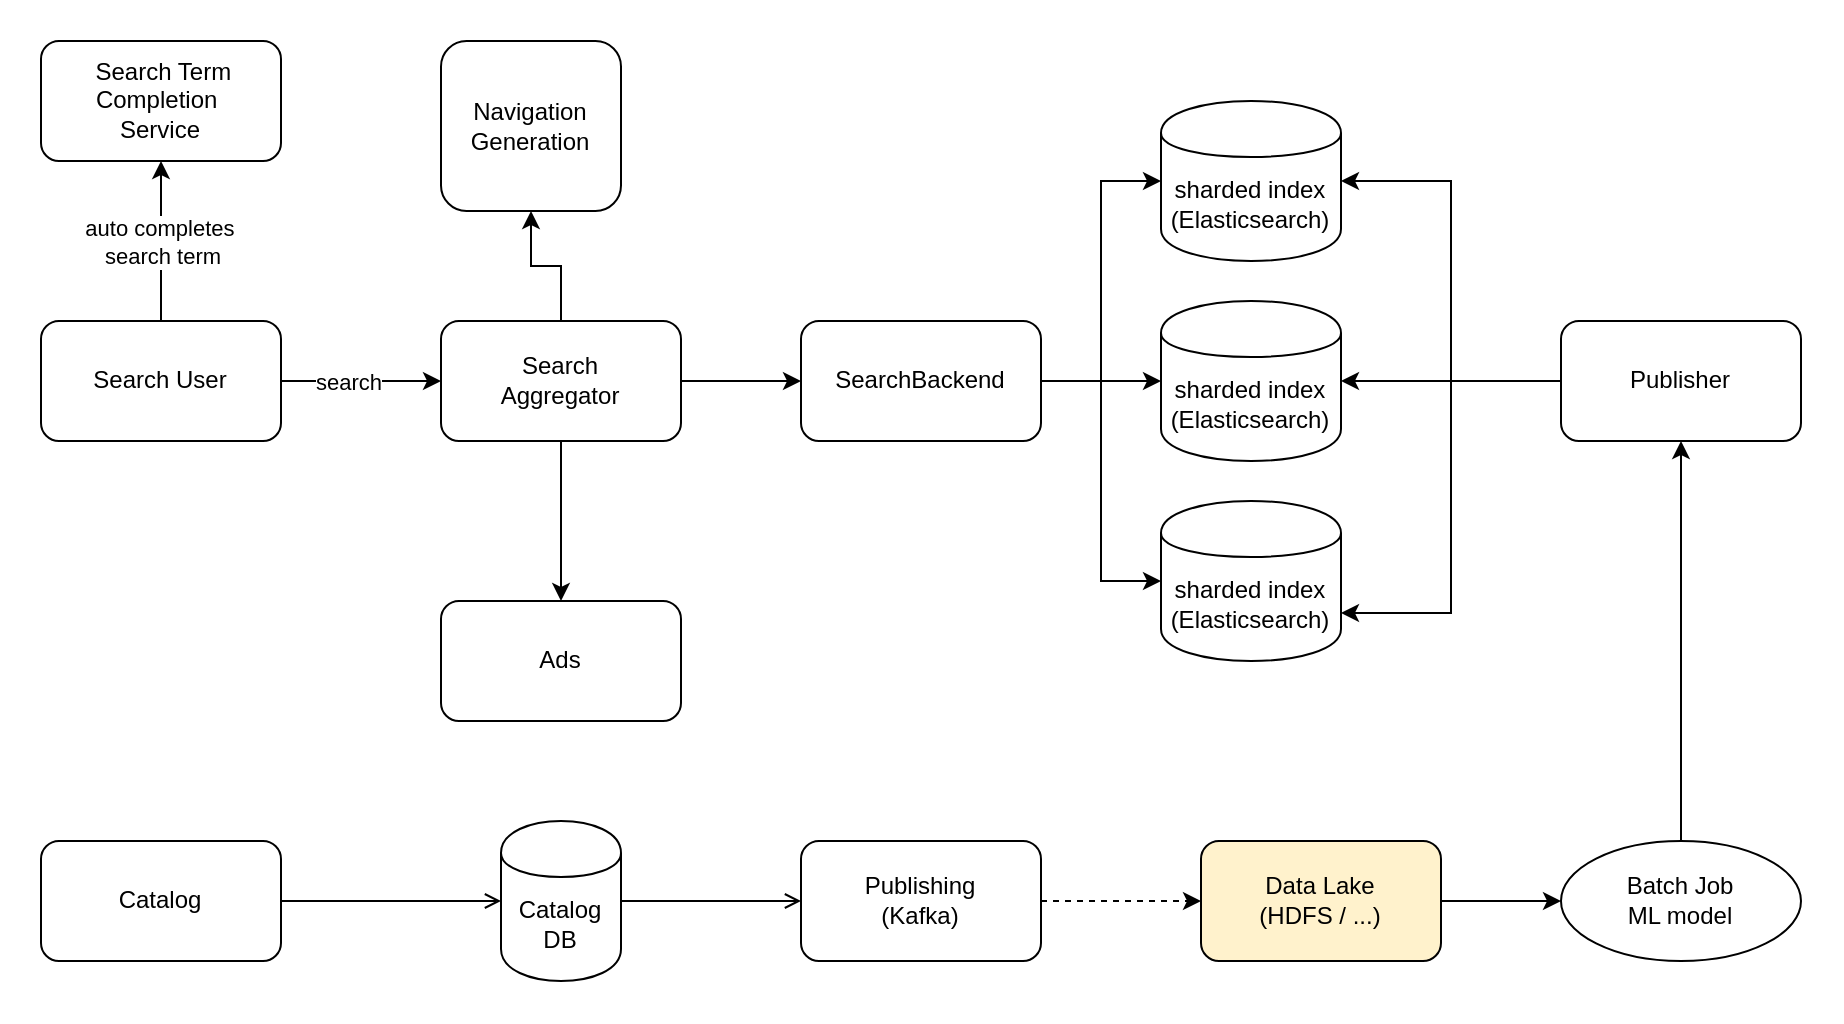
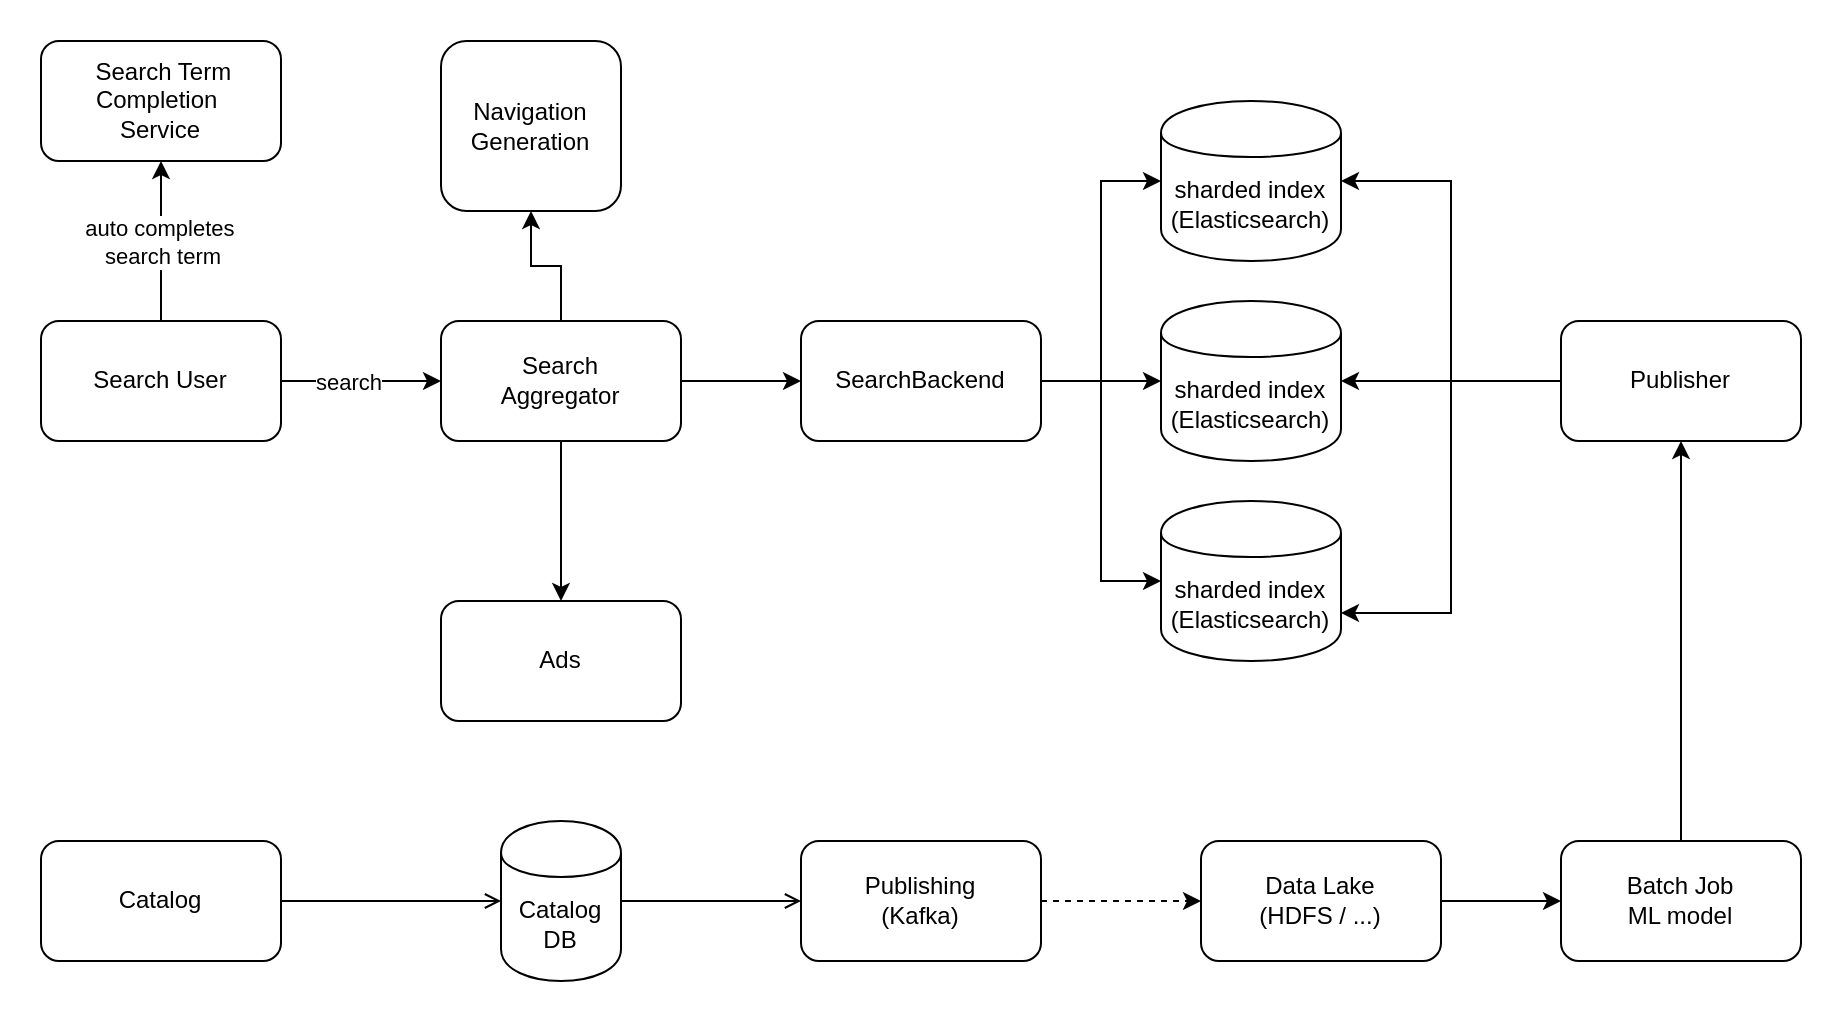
(1321, 901) -> (1321, 901)
(1681, 901) -> (1681, 901)
